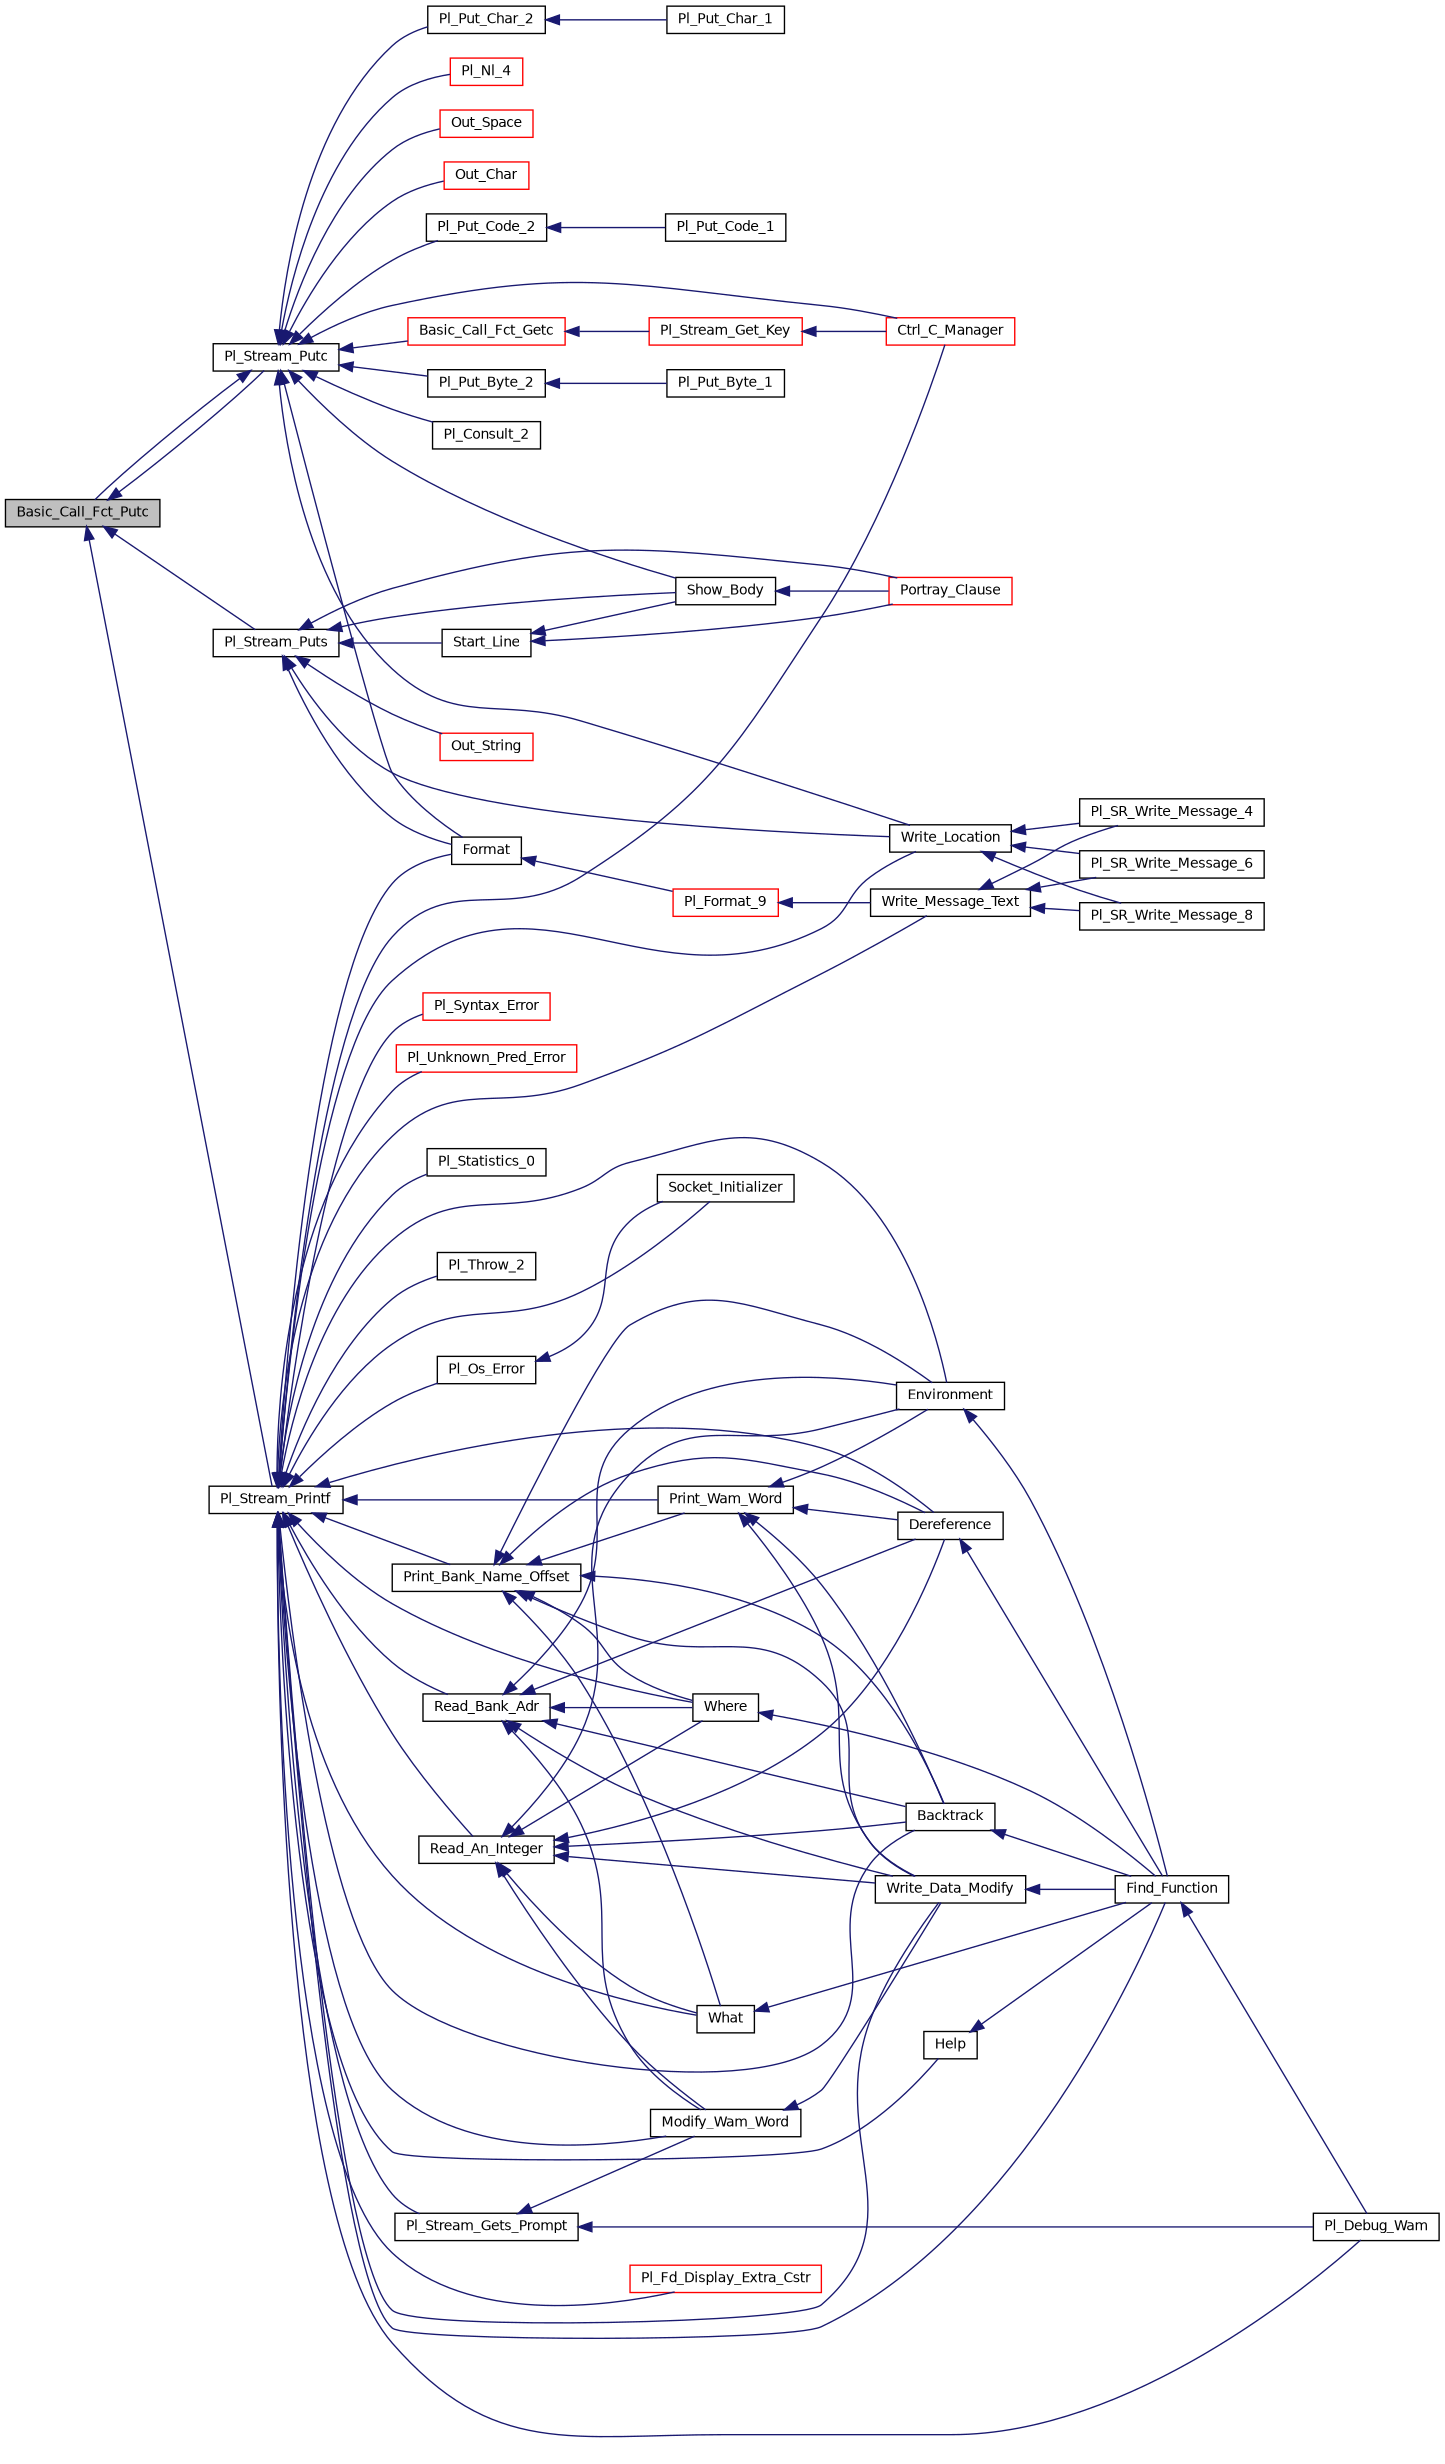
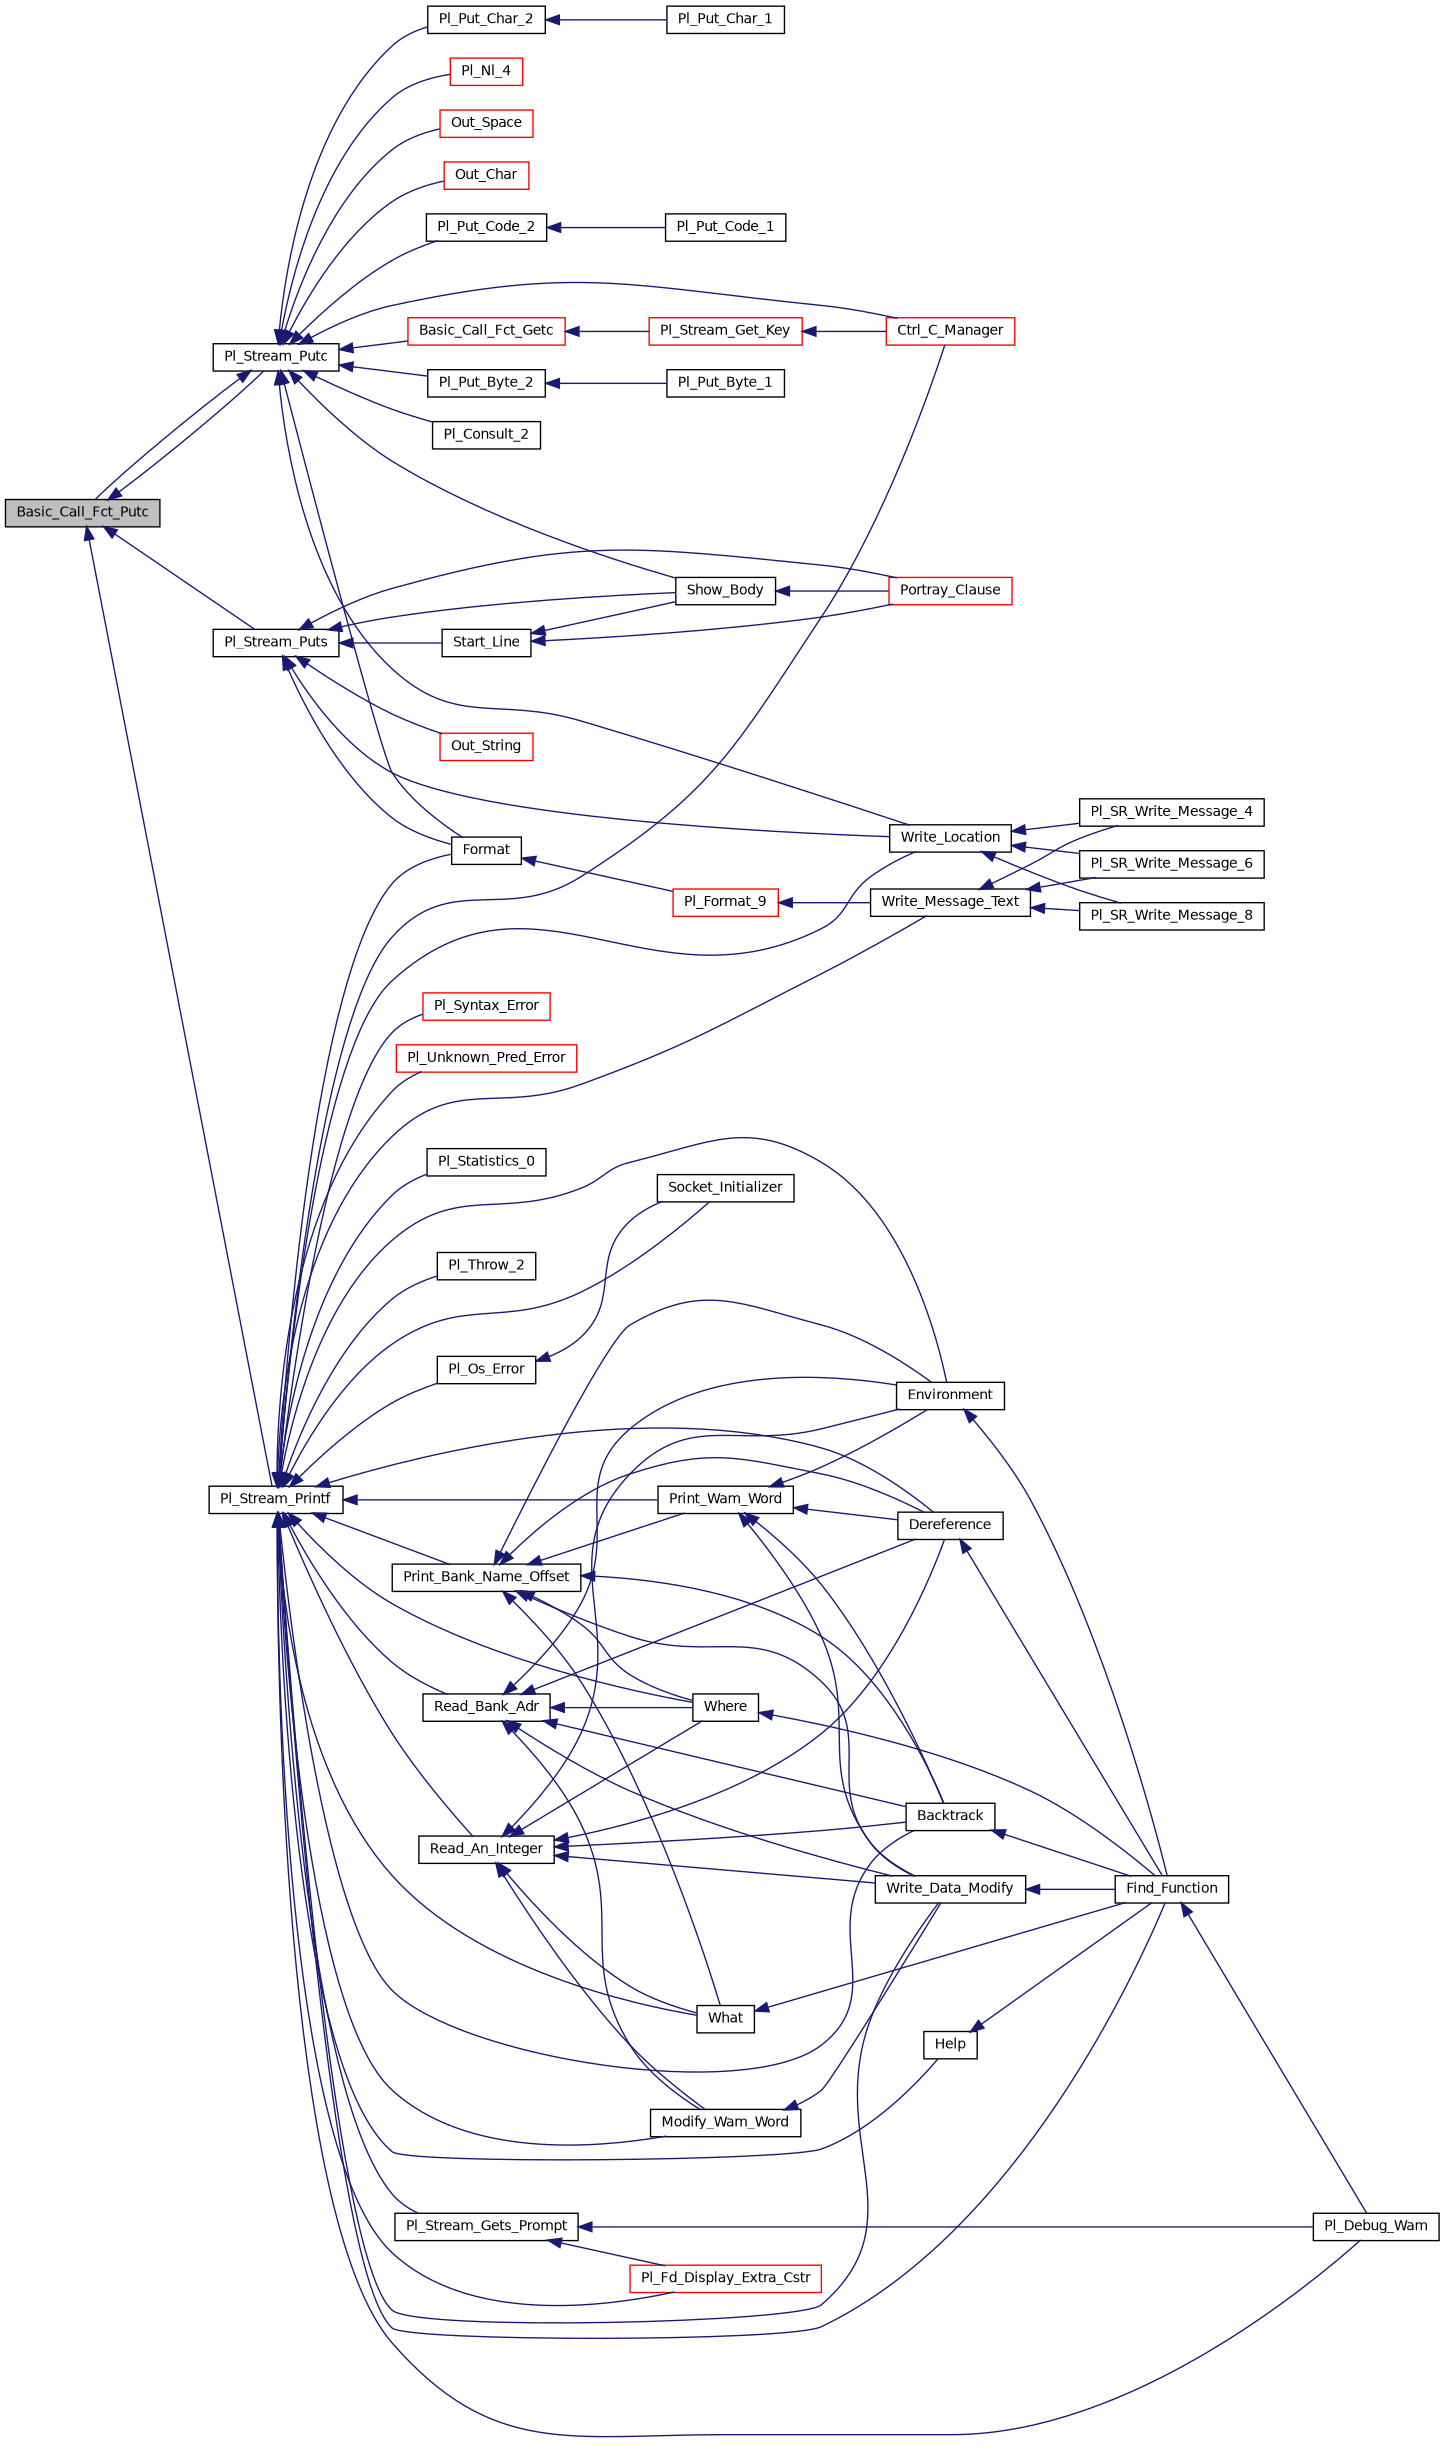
(613, 2172) -> (613, 2254)
